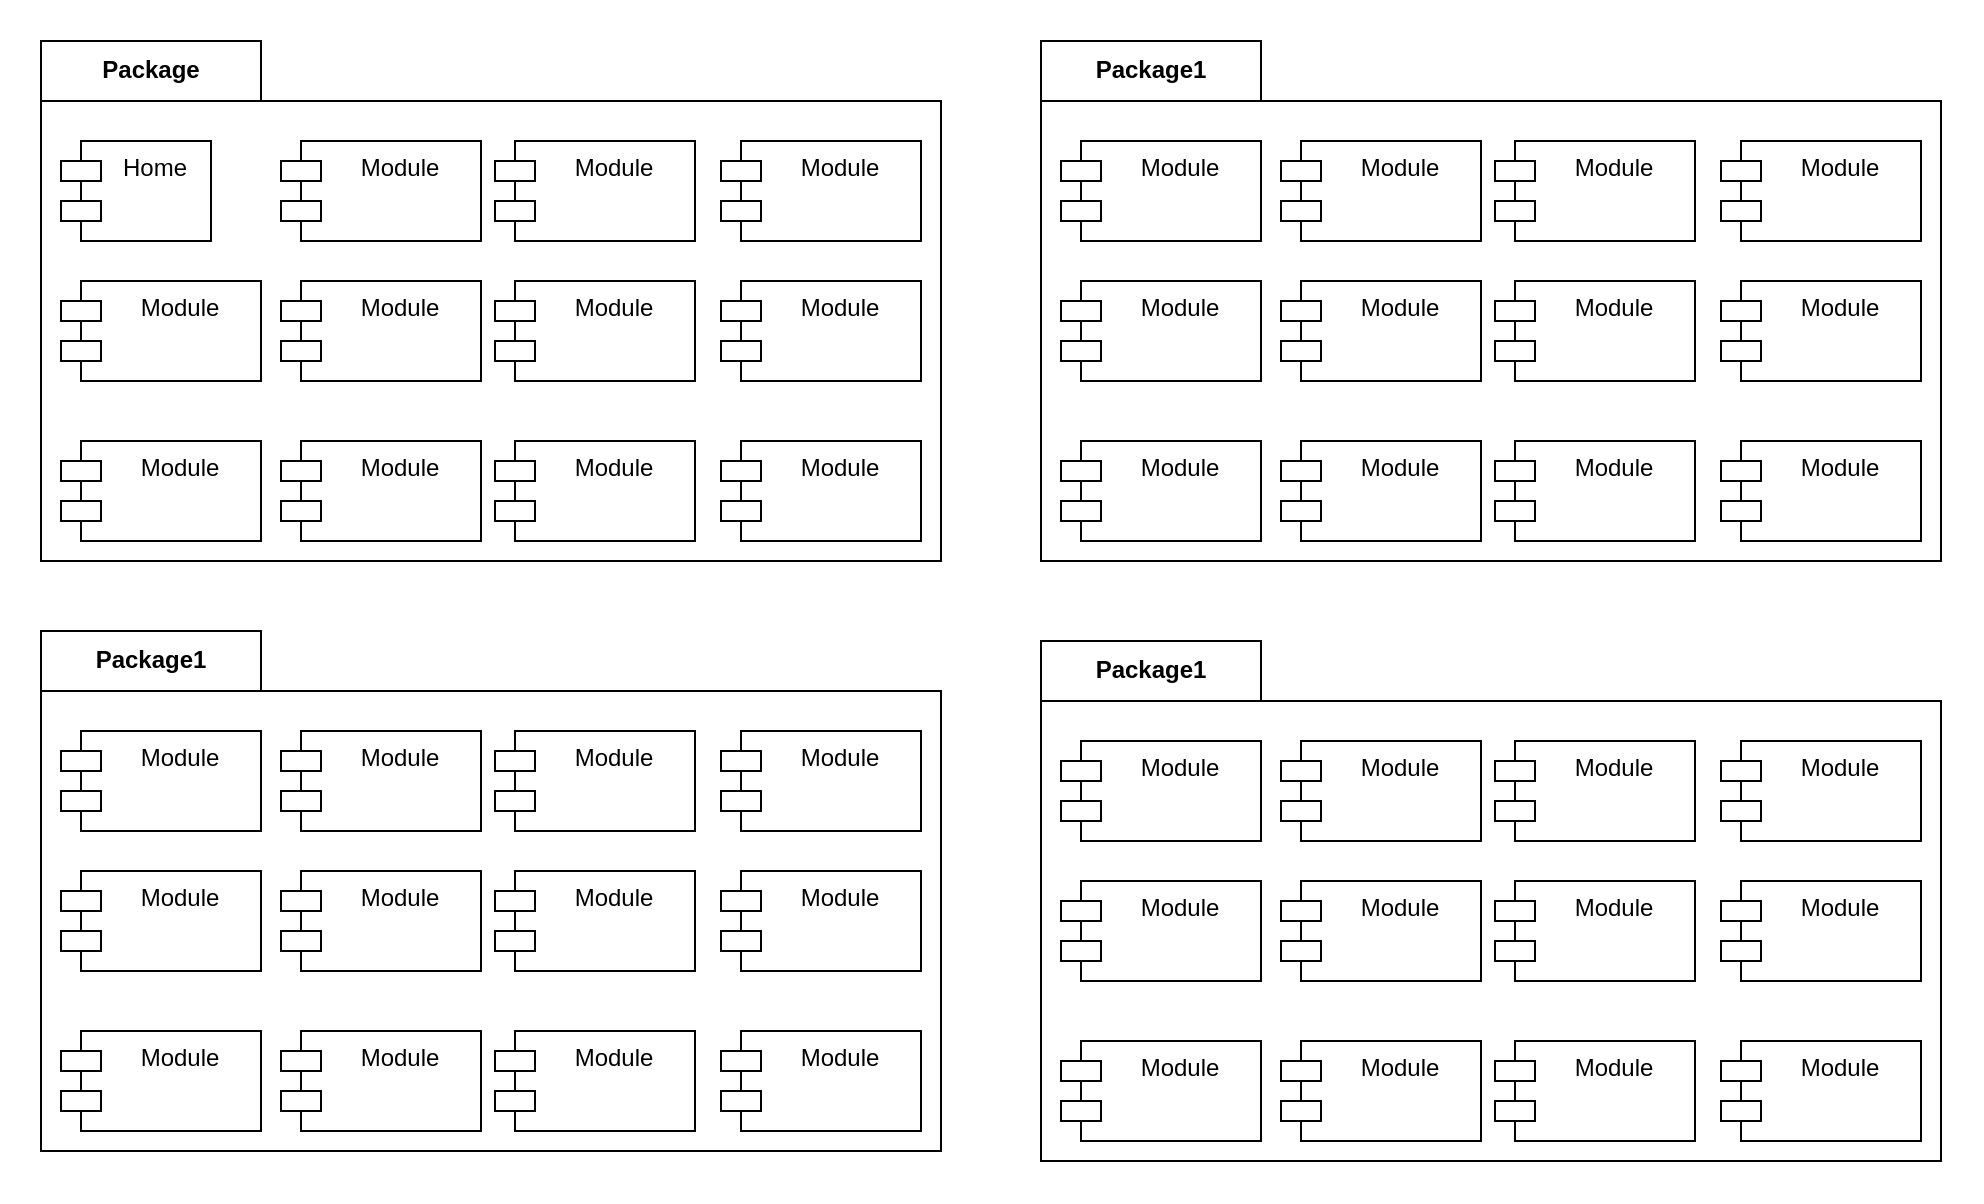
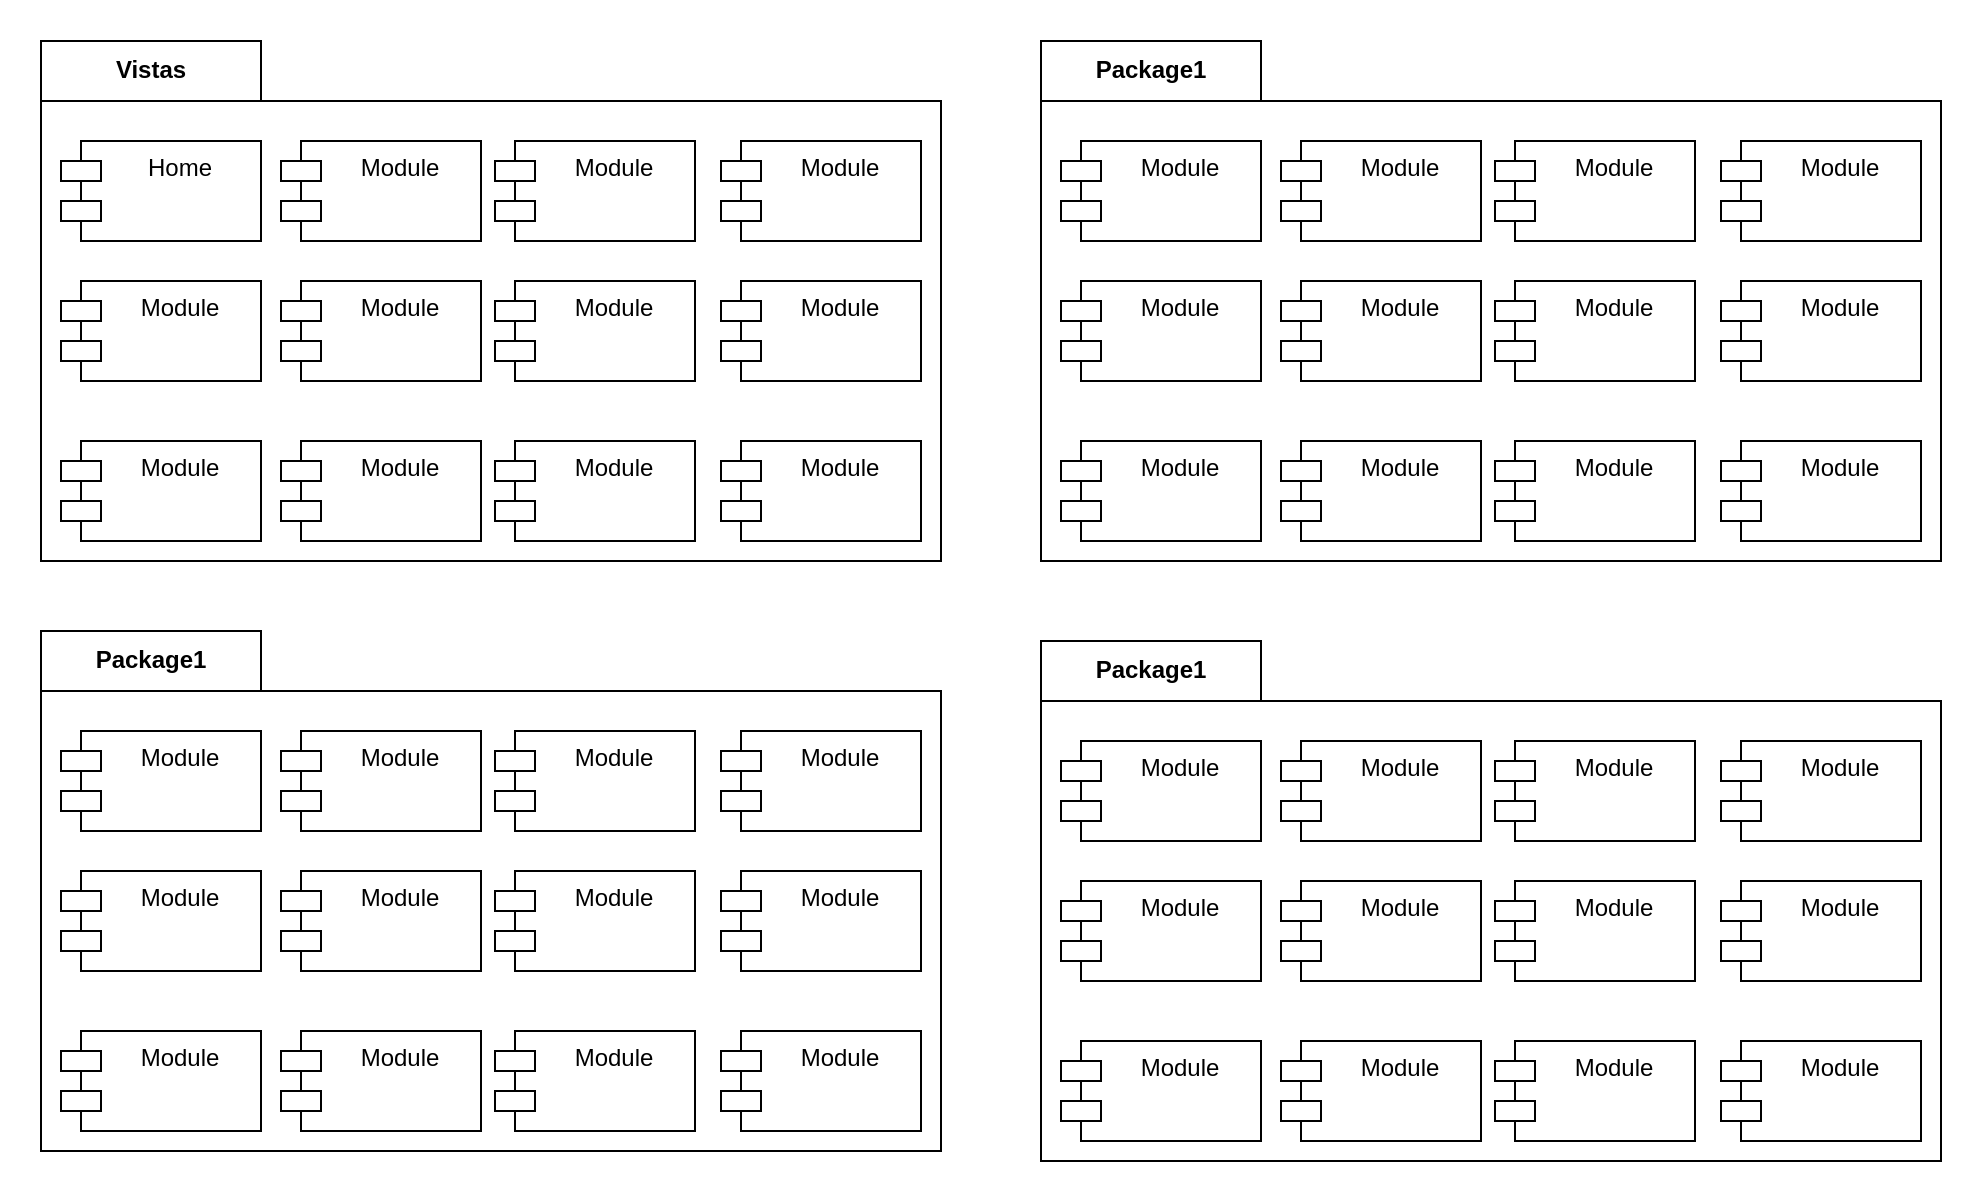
(152, 71) -> (152, 71)
(136, 191) -> (161, 191)
